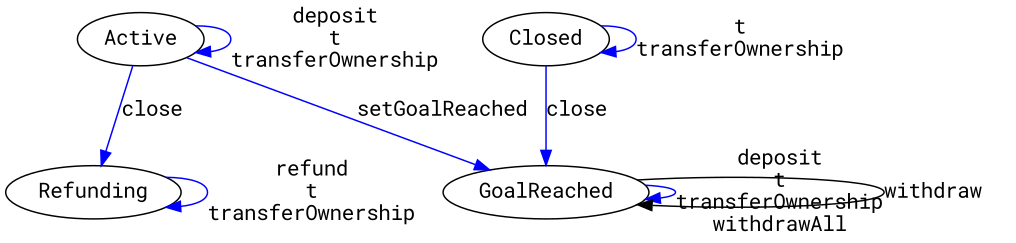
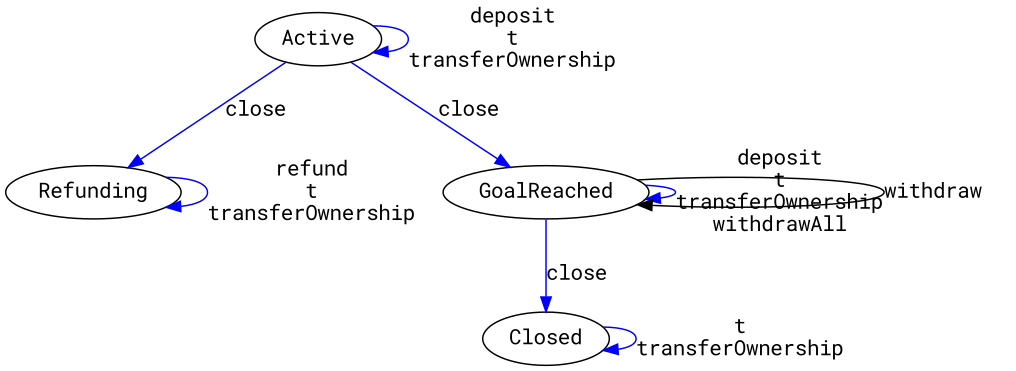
(546, 108) -> (546, 258)
(442, 110) -> (469, 110)
